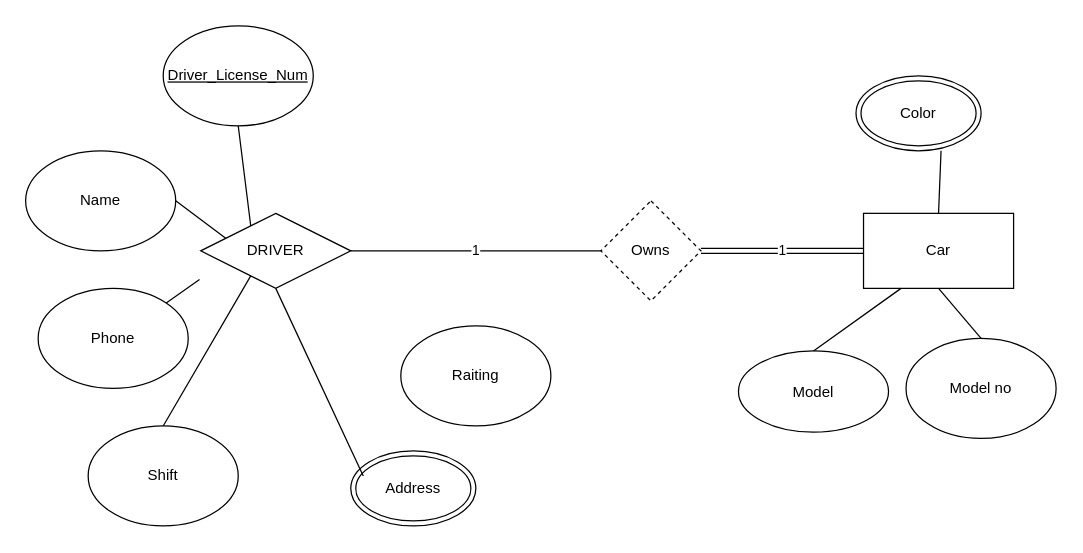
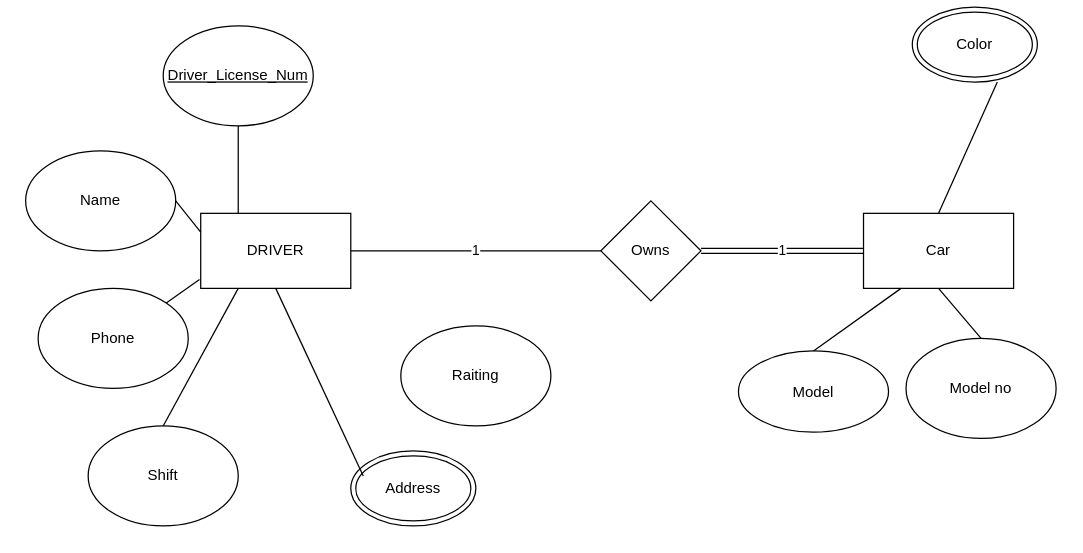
(918, 113) -> (974, 44)
(276, 251) -> (276, 251)
(651, 251) -> (651, 251)
